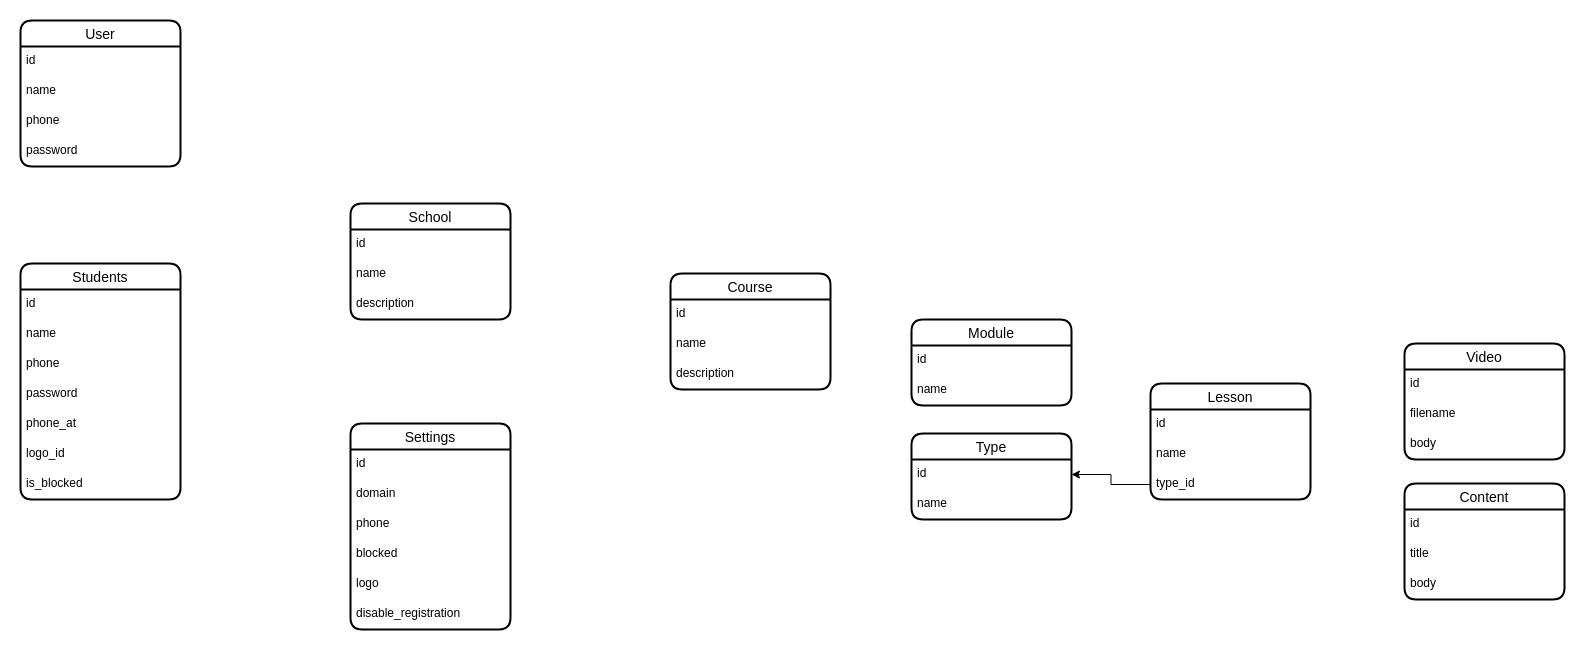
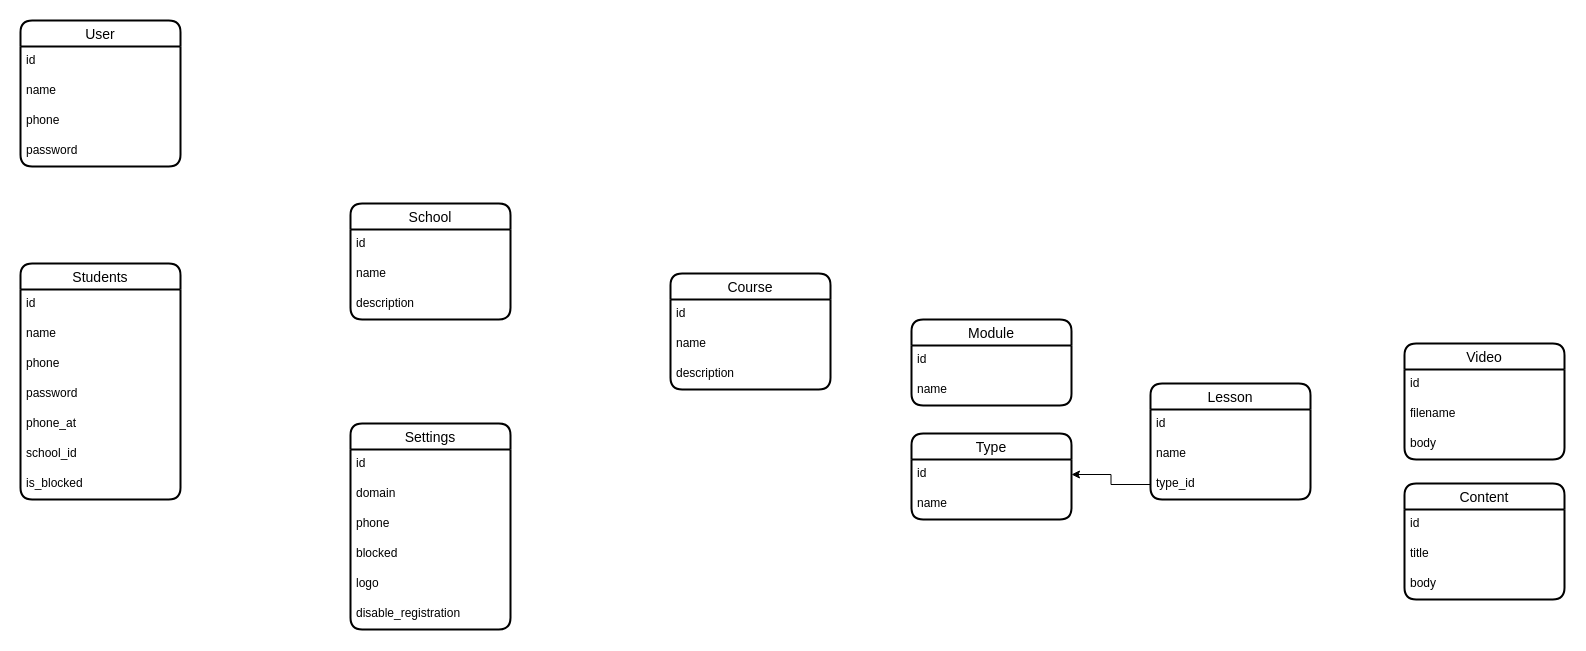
(47, 454) -> (54, 454)
